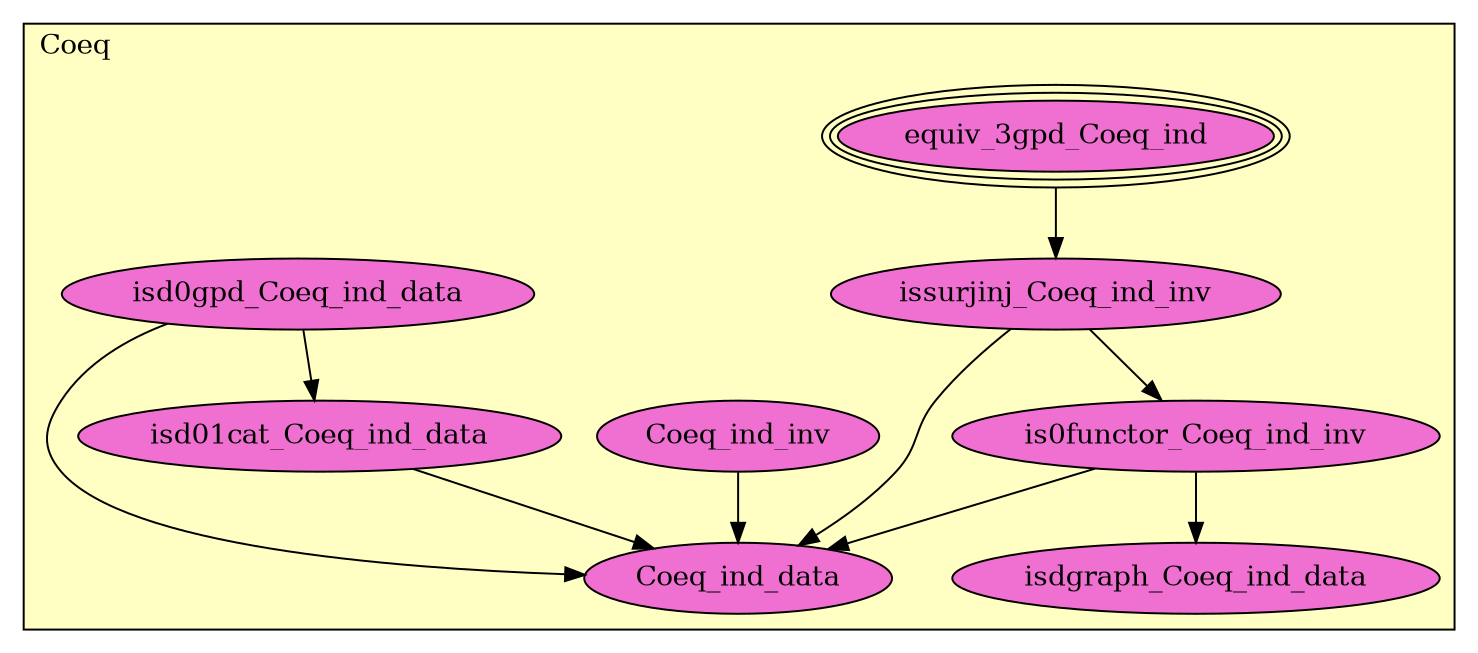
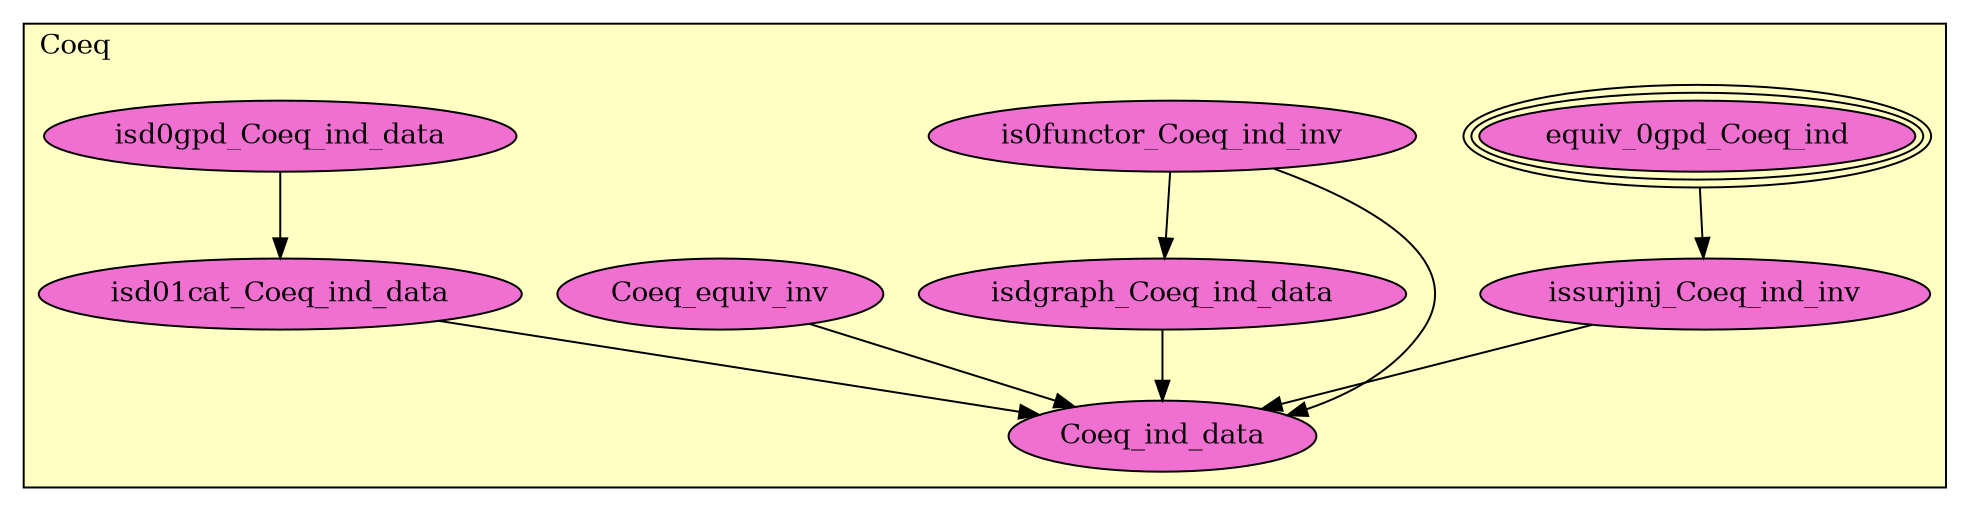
(1056, 136) -> (1697, 136)
(1118, 358) -> none
(738, 436) -> (720, 294)
(201, 535) -> (1162, 355)
